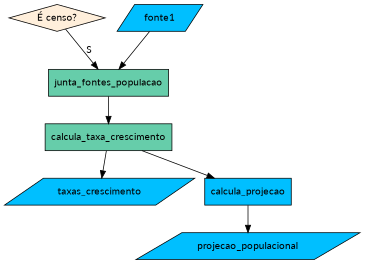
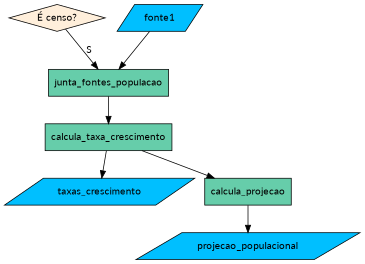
(248, 192) -> (248, 192)
